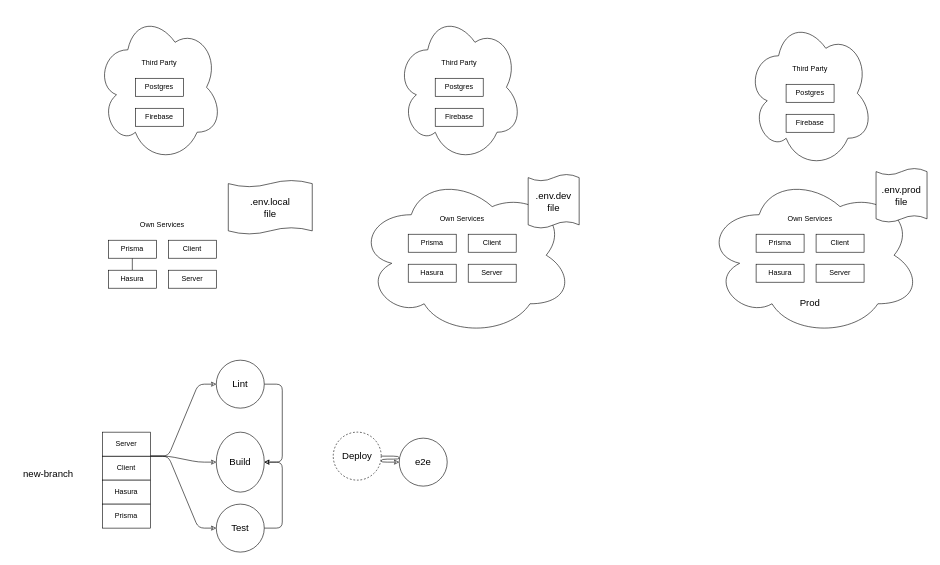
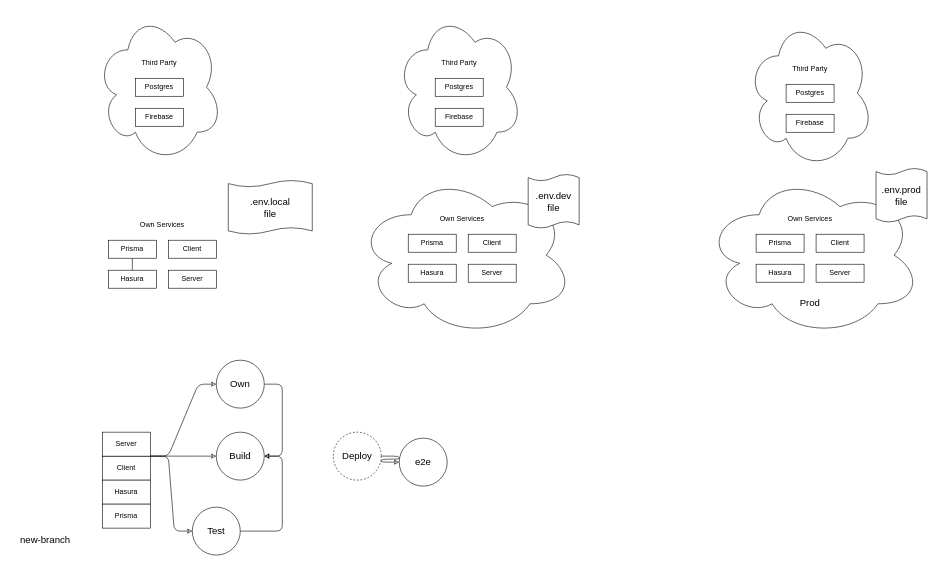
(240, 384) -> (240, 384)
(240, 462) -> (240, 456)
(48, 474) -> (45, 540)
(240, 528) -> (216, 531)
